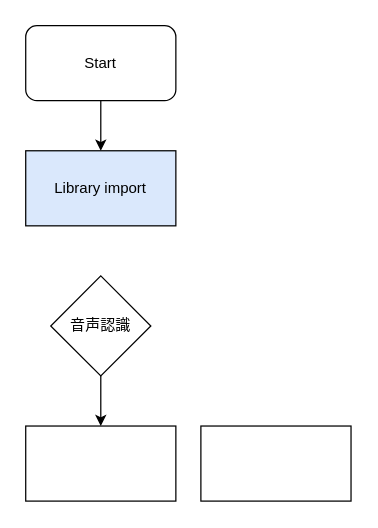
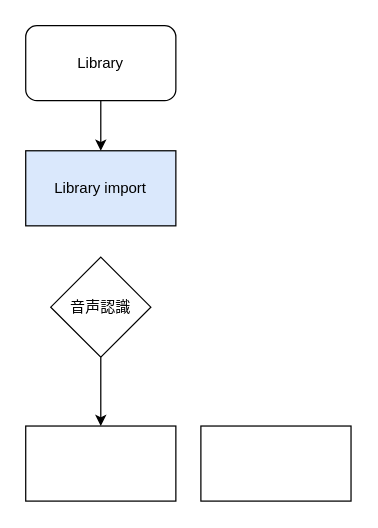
(101, 63) -> (101, 63)
(101, 326) -> (101, 307)
